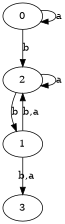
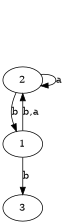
(23, 16) -> none
(26, 176) -> (26, 176)
